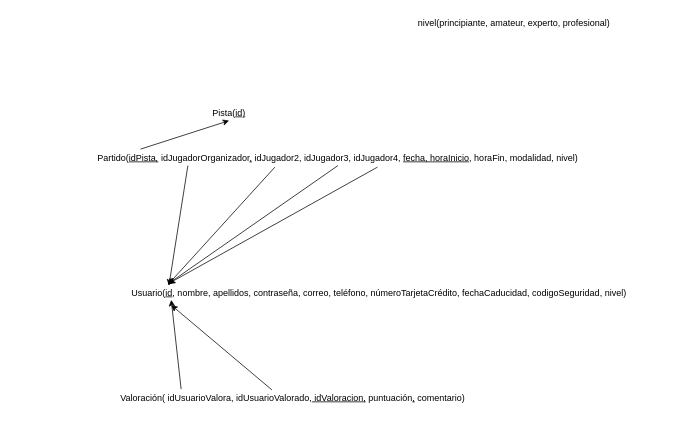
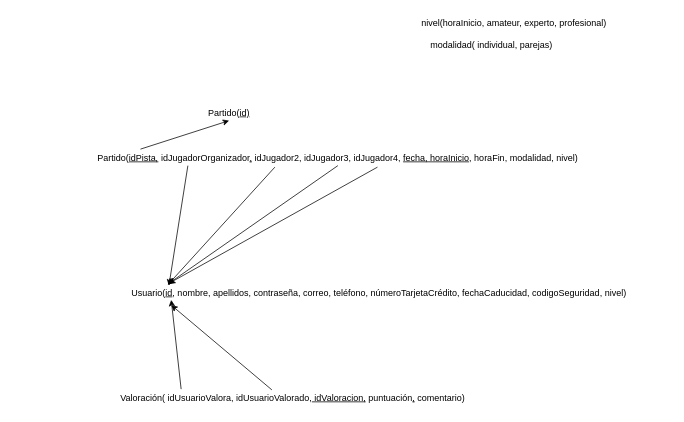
(514, 23) -> (514, 23)
none -> (492, 45)
(229, 113) -> (229, 113)
